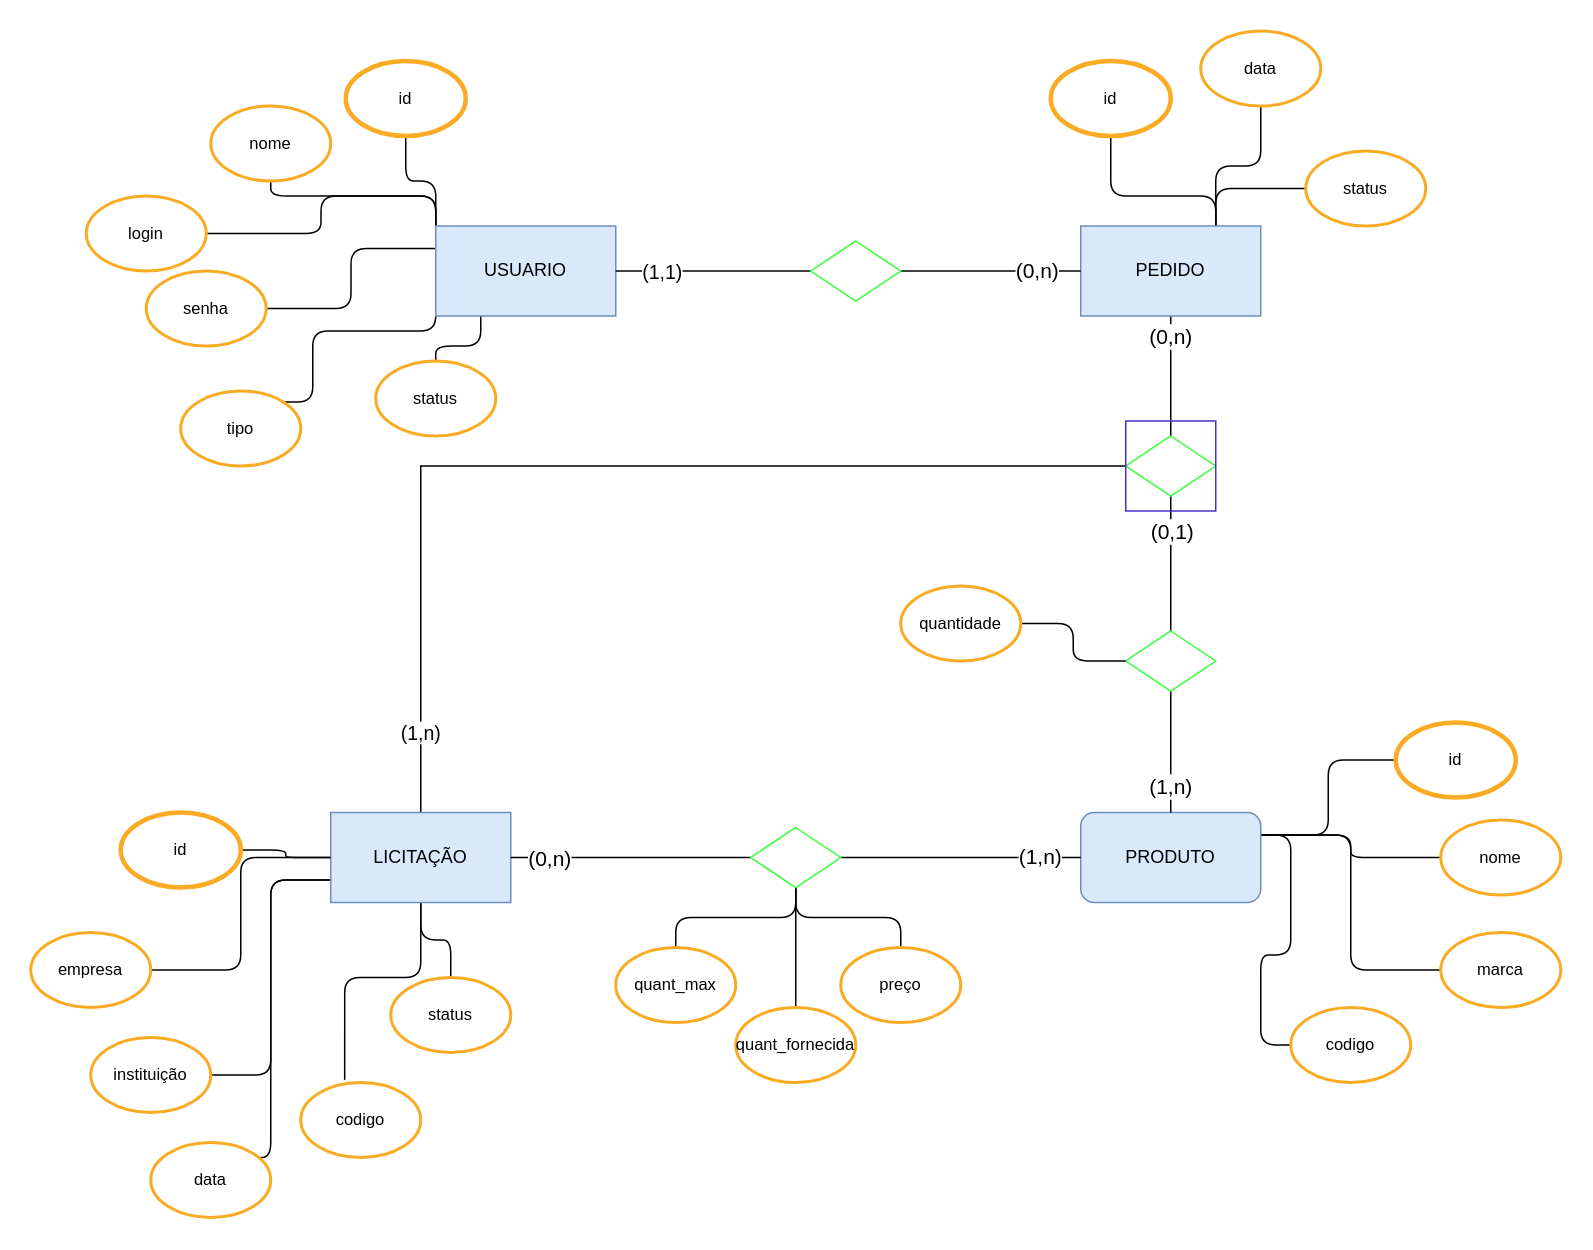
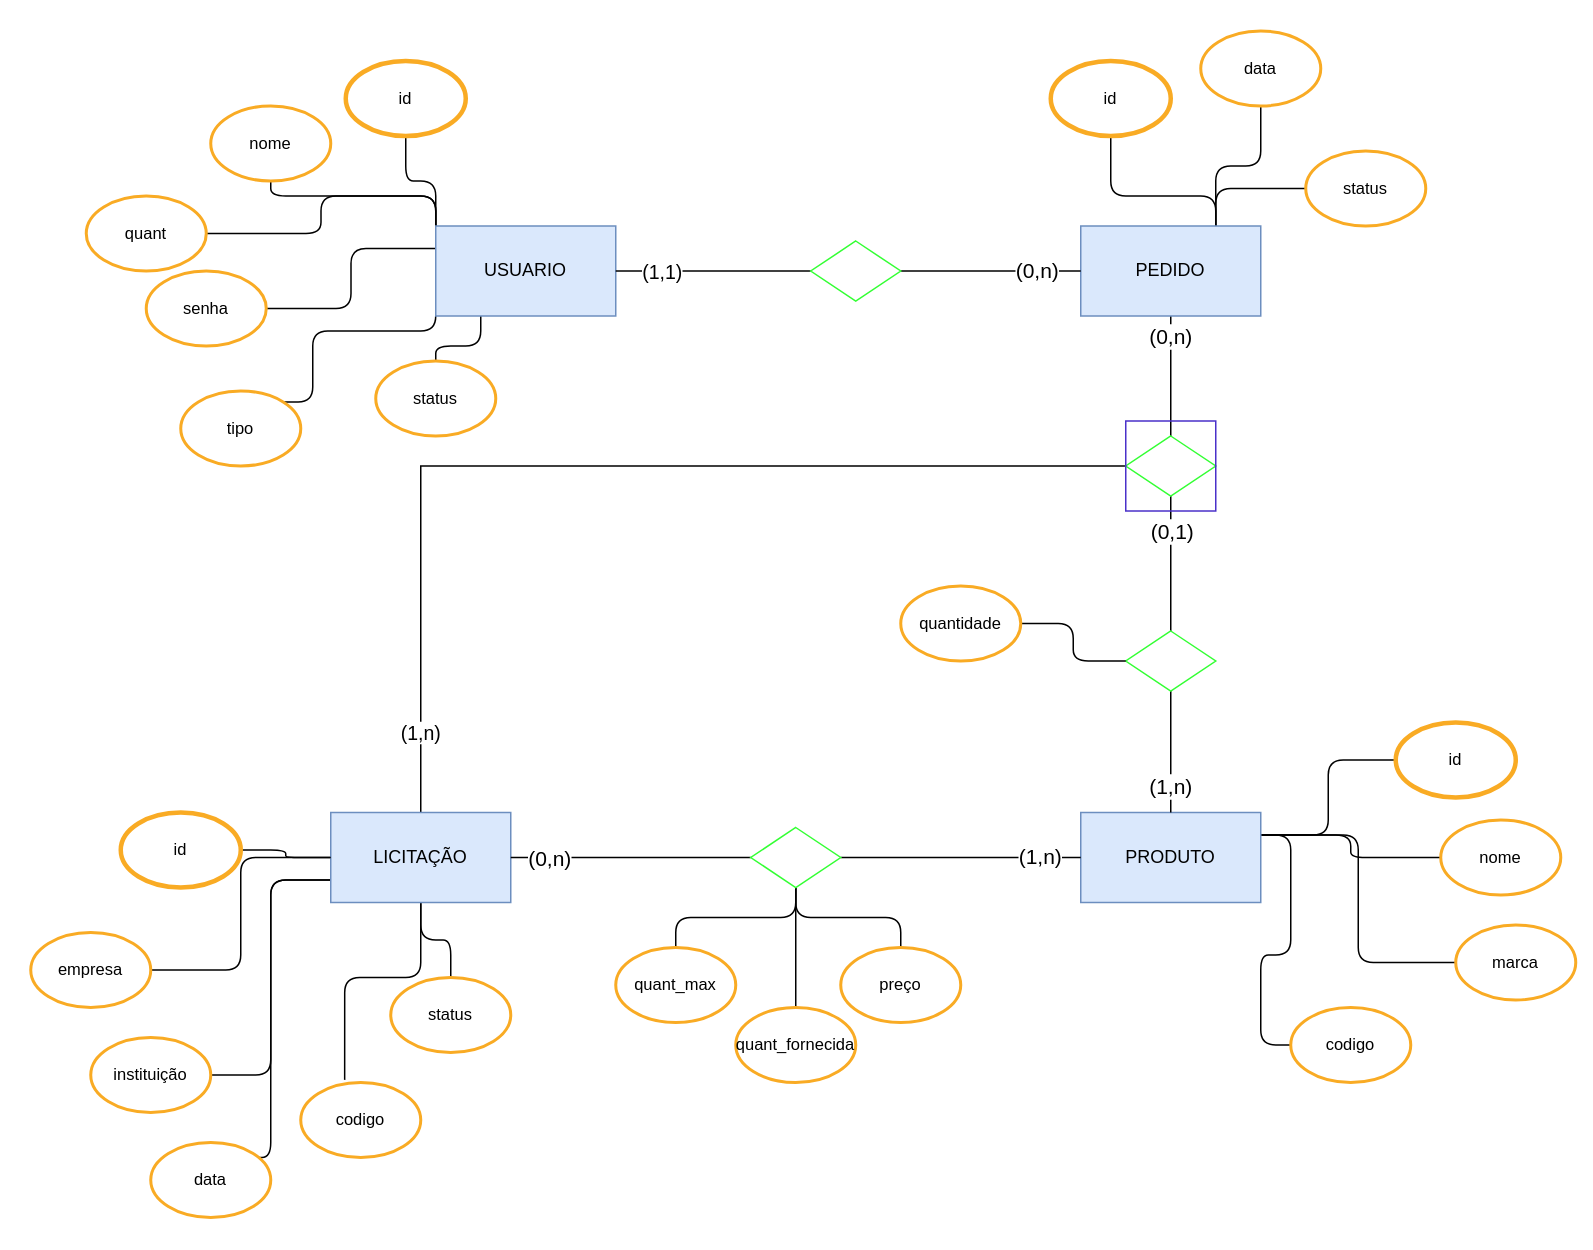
(146, 233) -> (146, 233)
(1171, 857) -> (1171, 857)
(1501, 970) -> (1516, 962)
